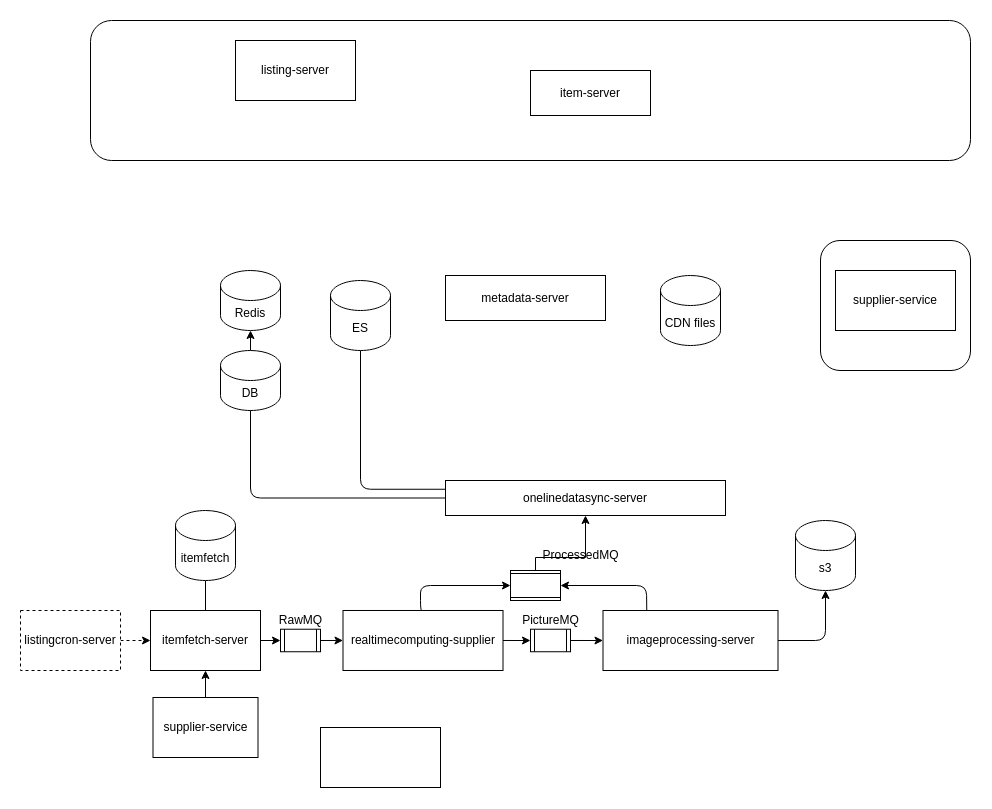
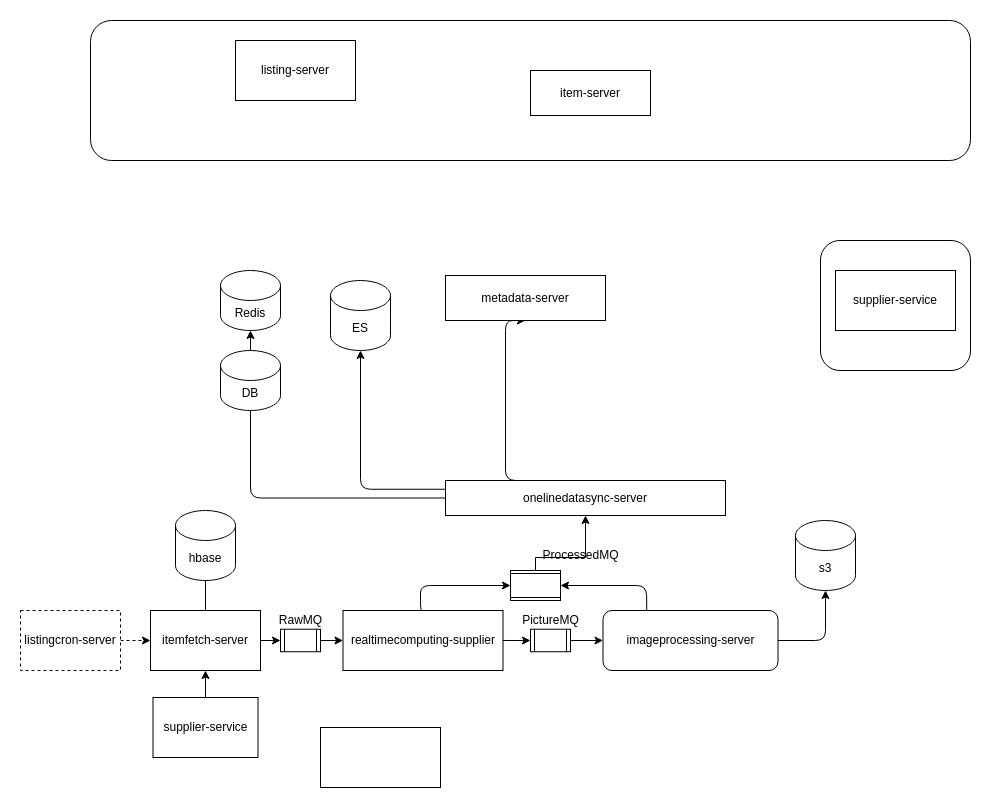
(691, 311) -> none
(361, 356) -> (361, 358)
none -> (506, 397)
(206, 559) -> (206, 559)
(691, 641) -> (691, 641)
